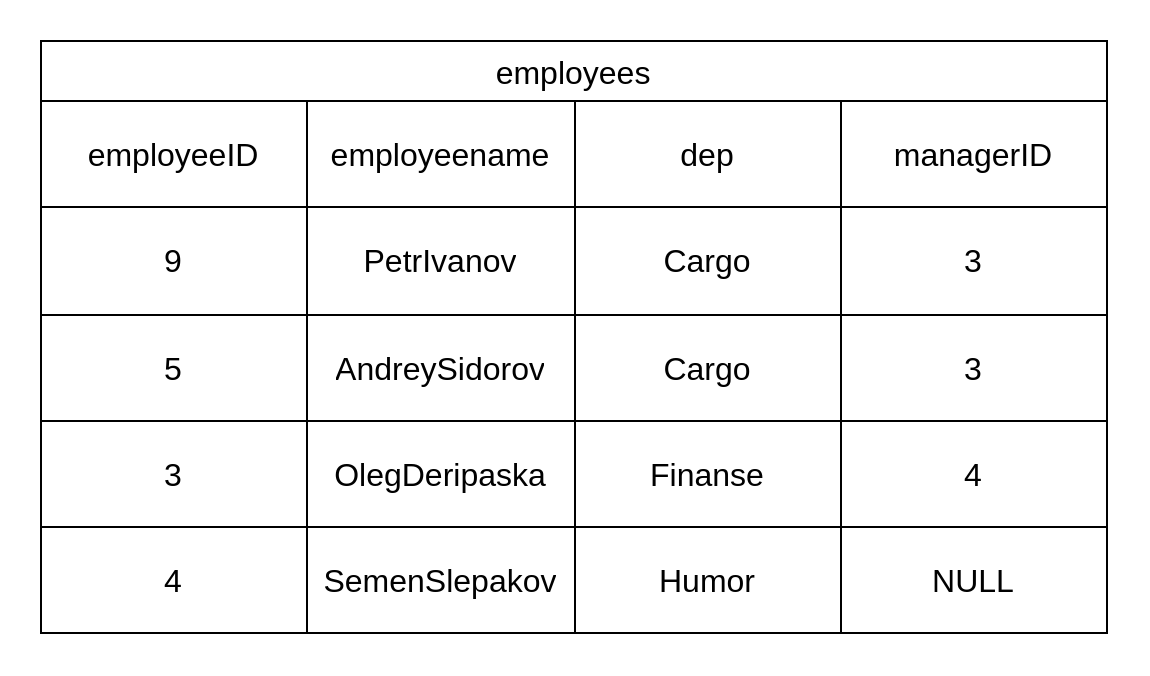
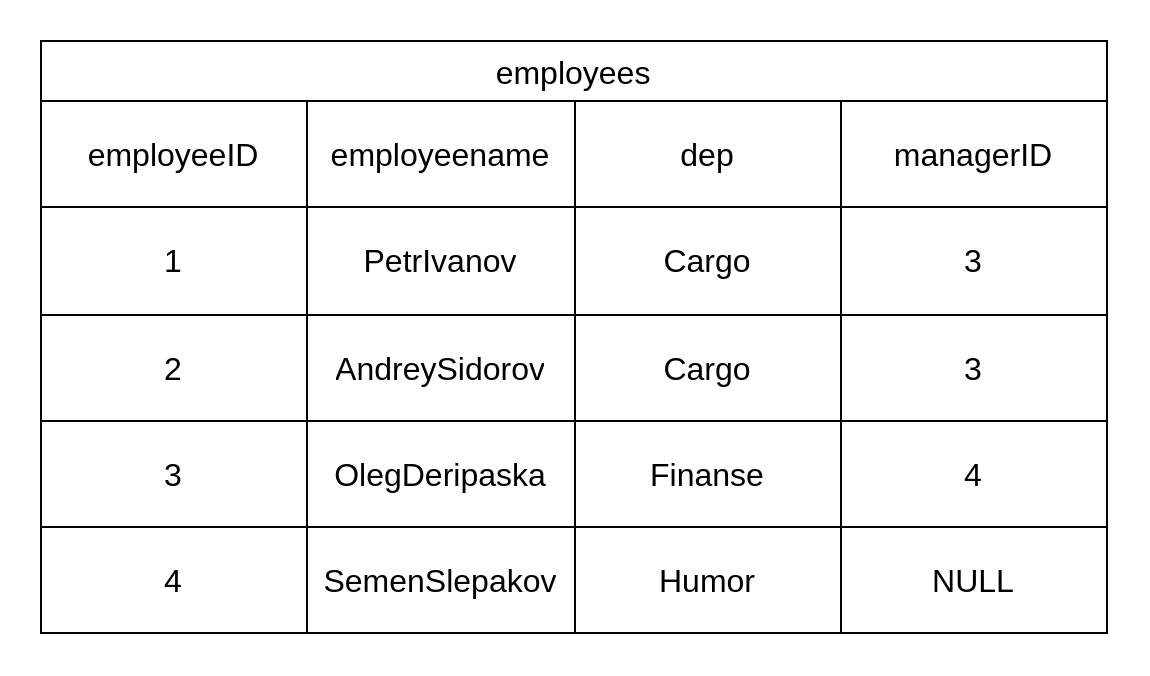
(174, 261) -> (174, 261)
(174, 369) -> (174, 369)
